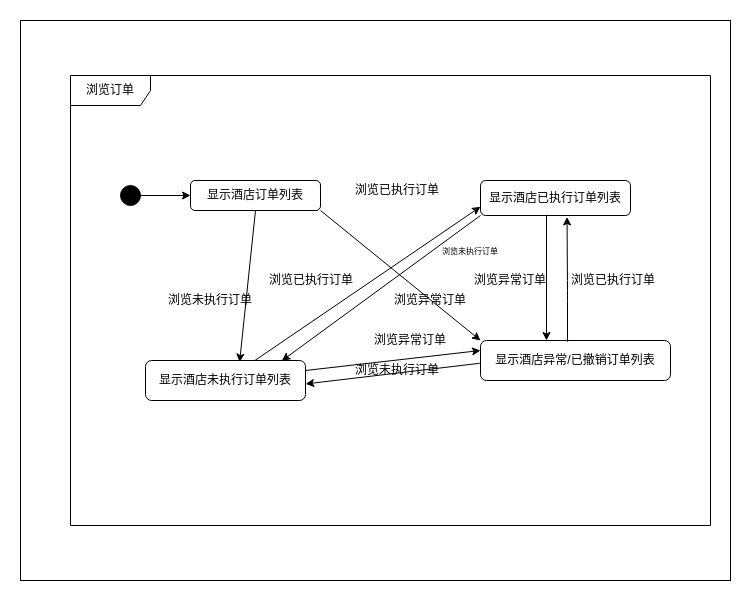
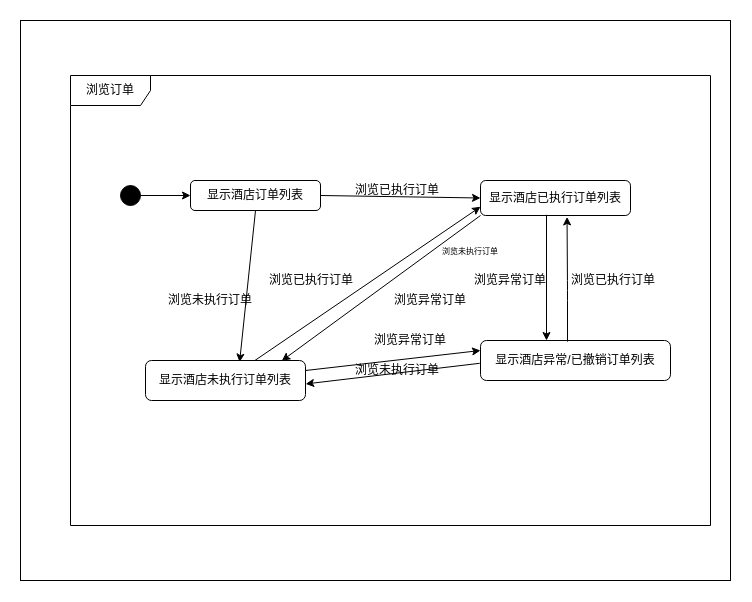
none -> (397, 197)
(397, 273) -> none
